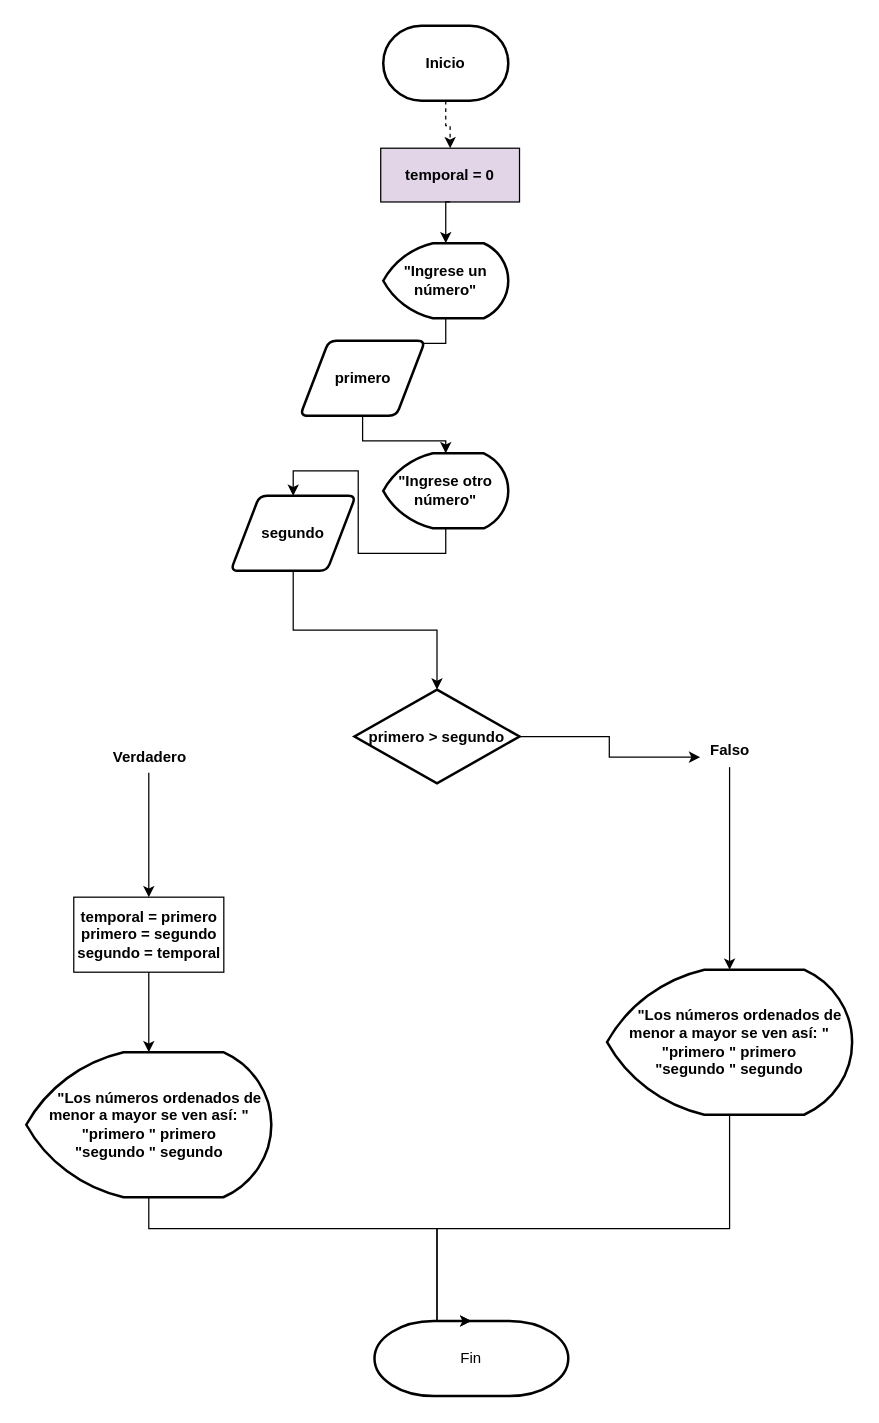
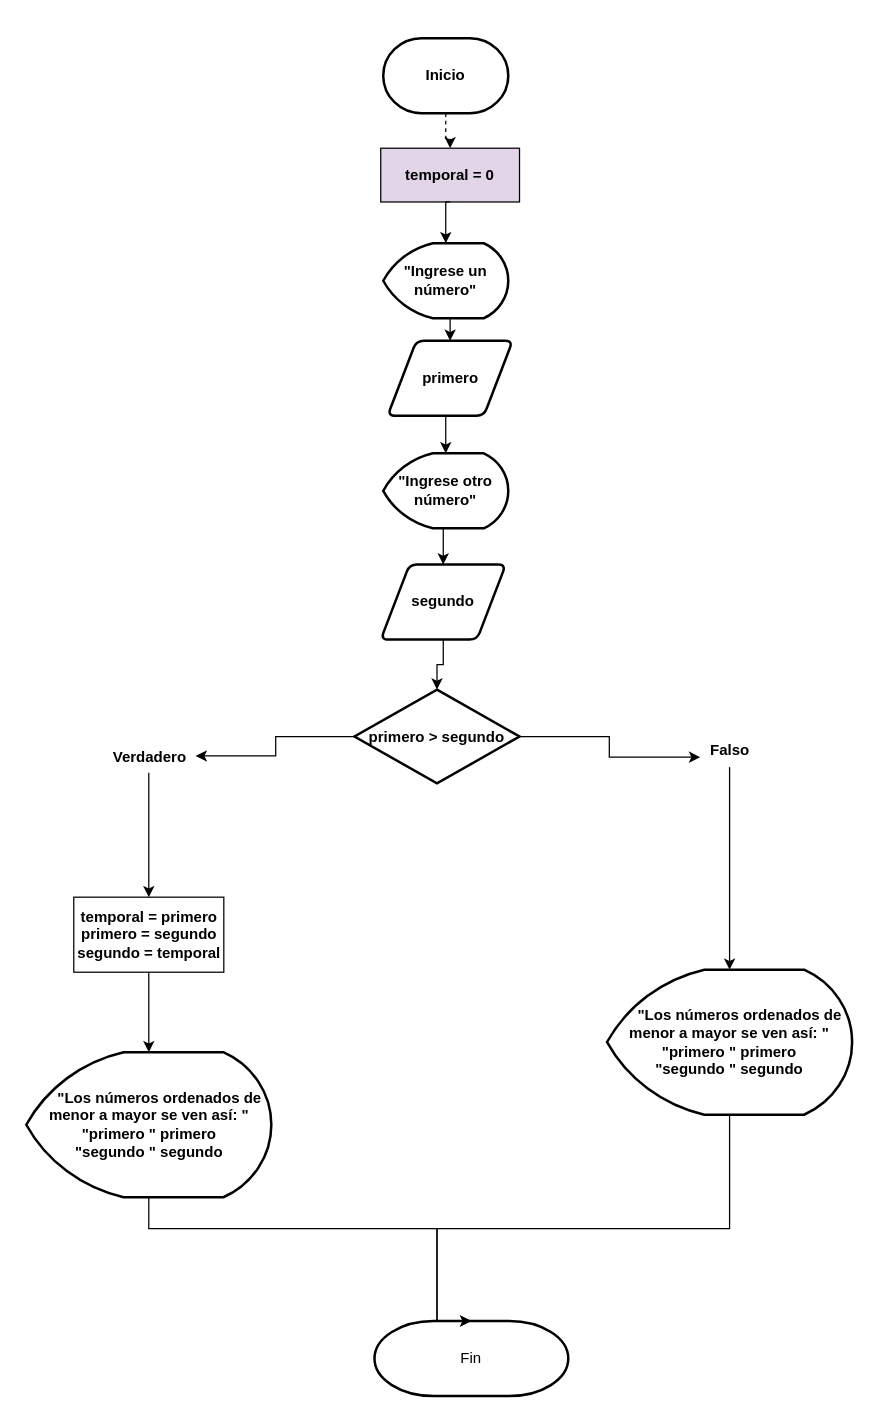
(446, 63) -> (446, 76)
(363, 378) -> (450, 378)
(293, 533) -> (443, 602)
none -> (276, 743)
